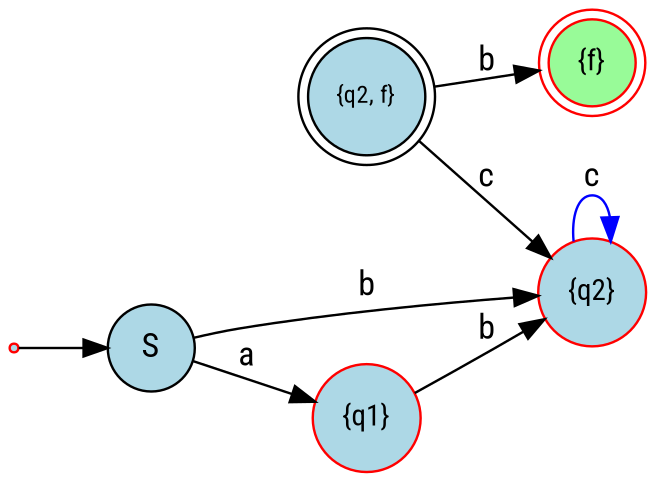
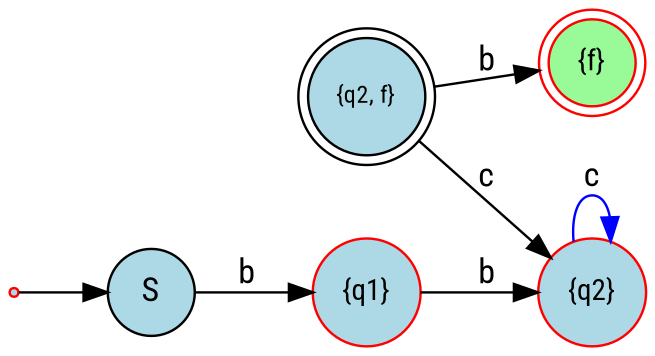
(353, 313) -> none
(247, 356) -> (247, 274)
